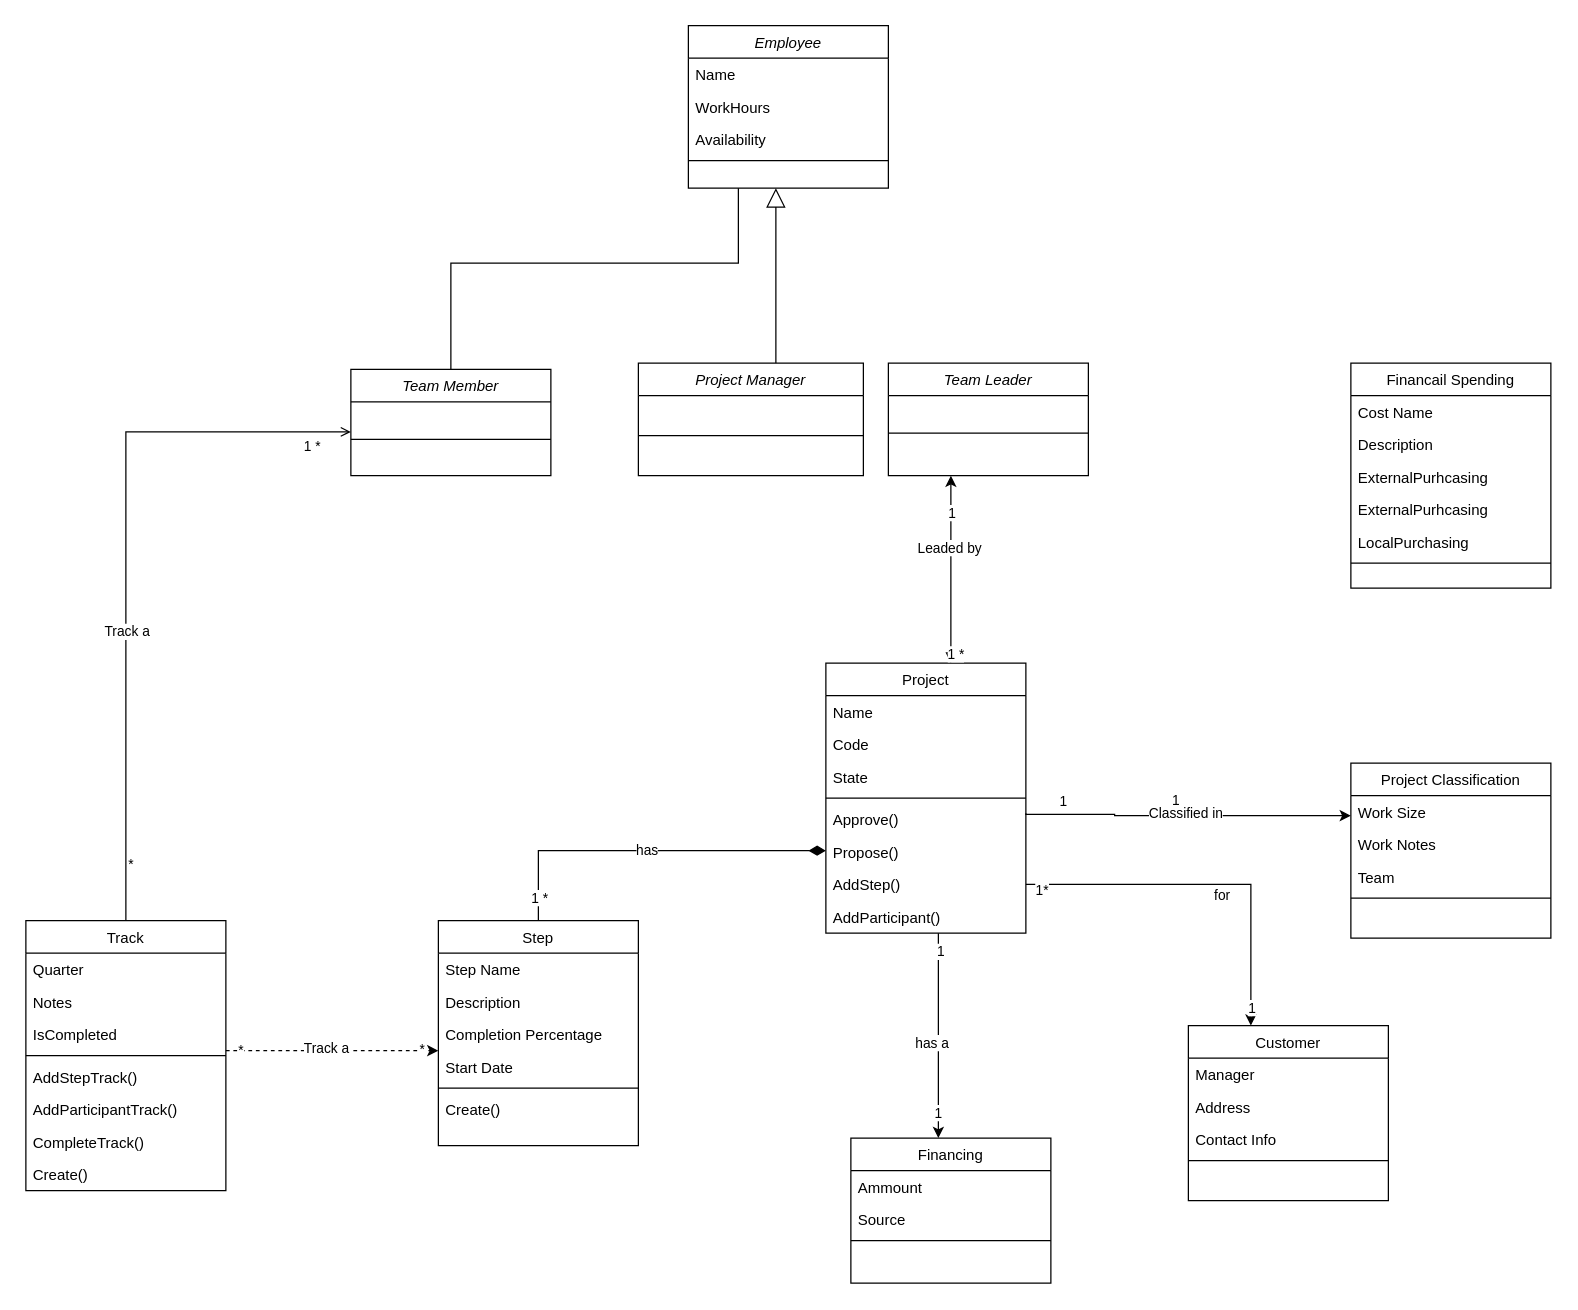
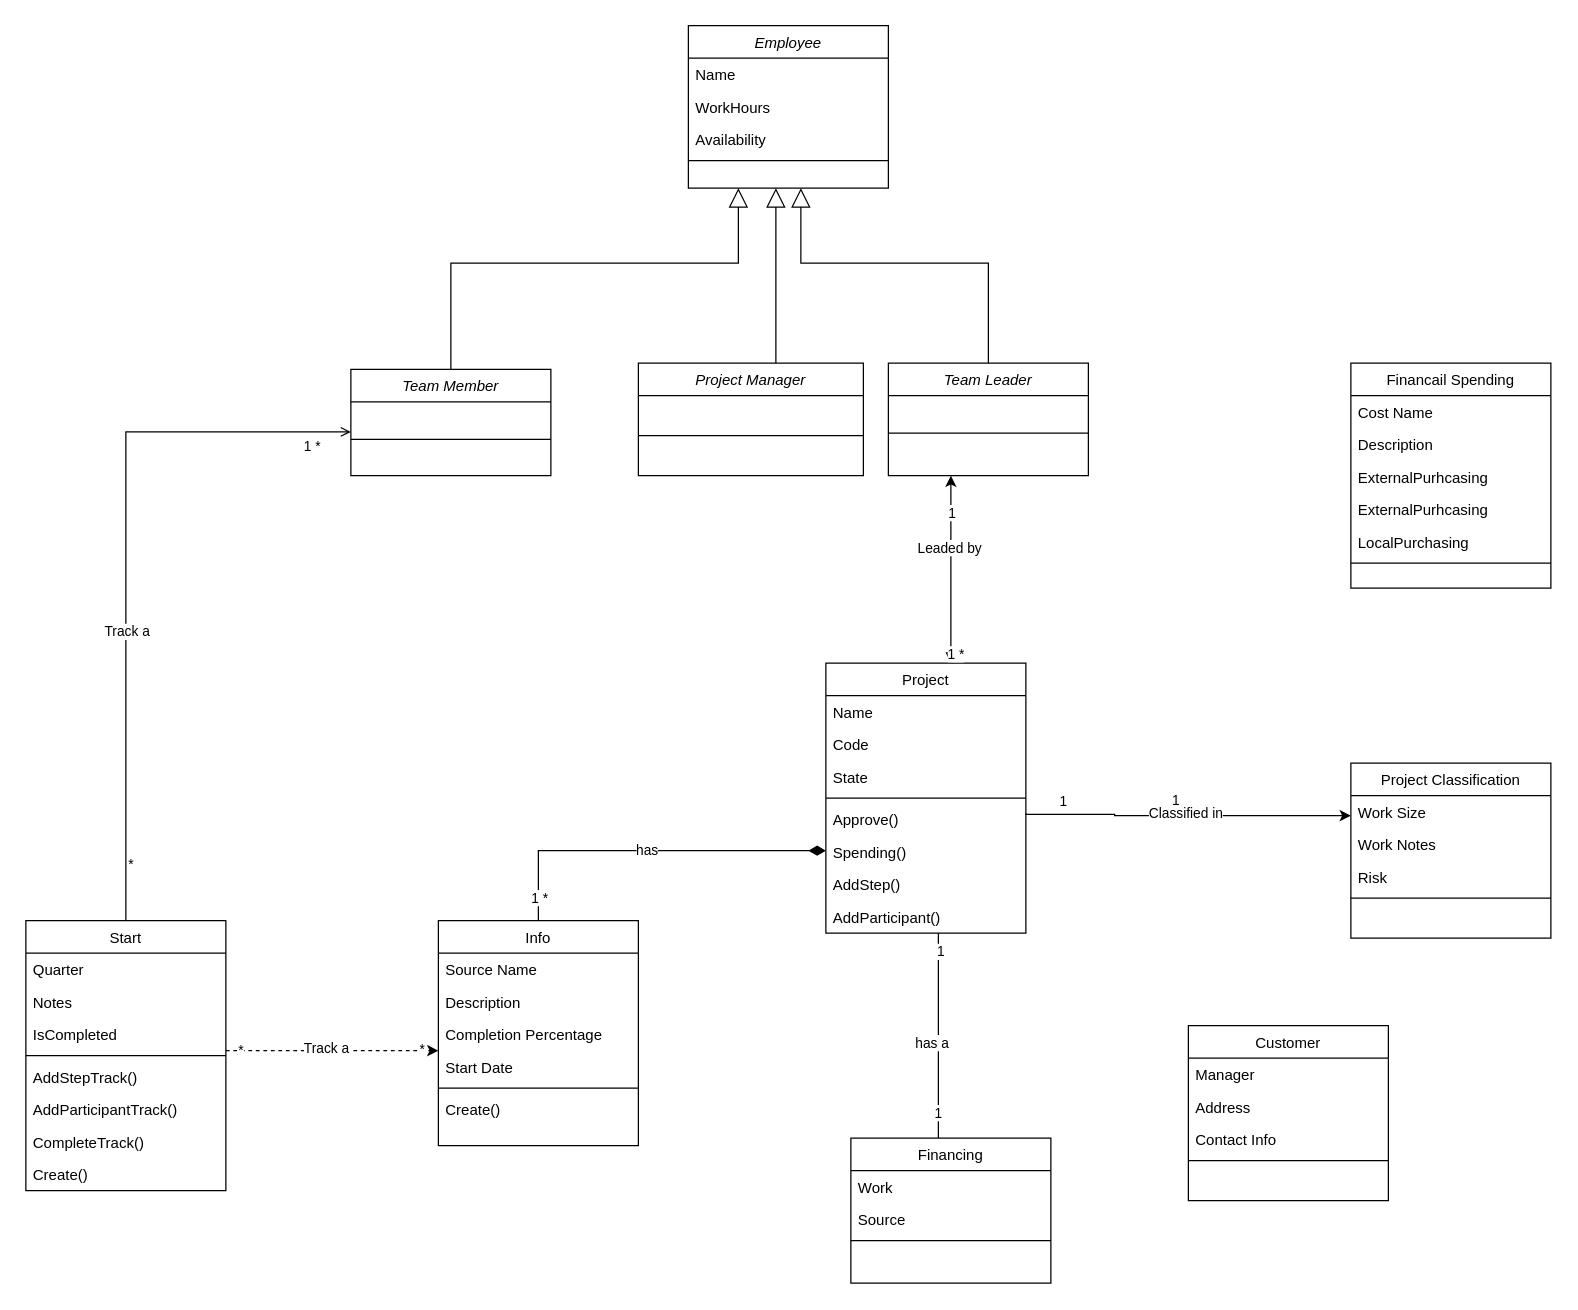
(738, 200) -> (738, 208)
none -> (917, 263)
(870, 853) -> (873, 853)
(1374, 878) -> (1372, 878)
(1205, 884) -> none
(125, 938) -> (125, 938)
(538, 938) -> (538, 938)
(481, 970) -> (489, 970)
(938, 1128) -> (938, 1131)
(887, 1188) -> (874, 1188)
